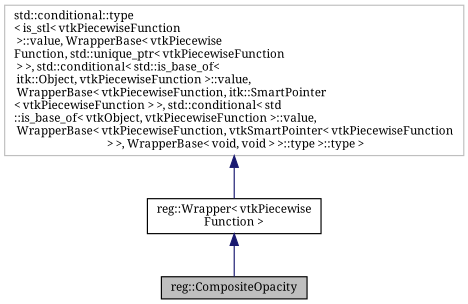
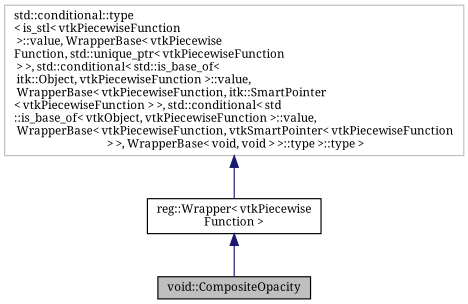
(234, 288) -> (234, 288)
